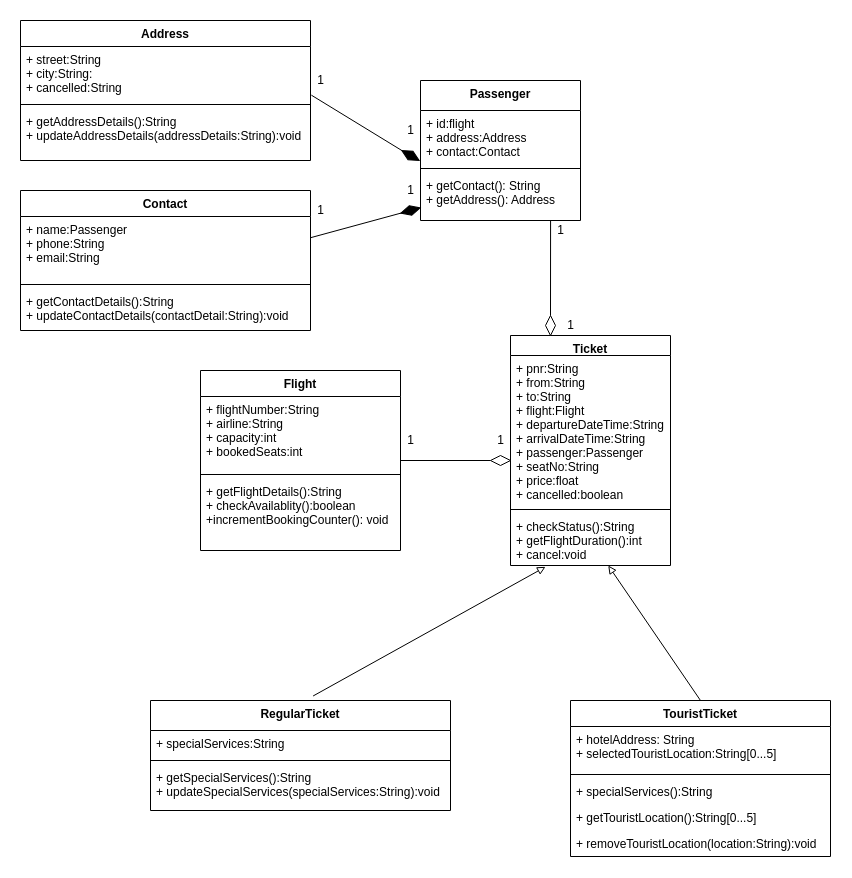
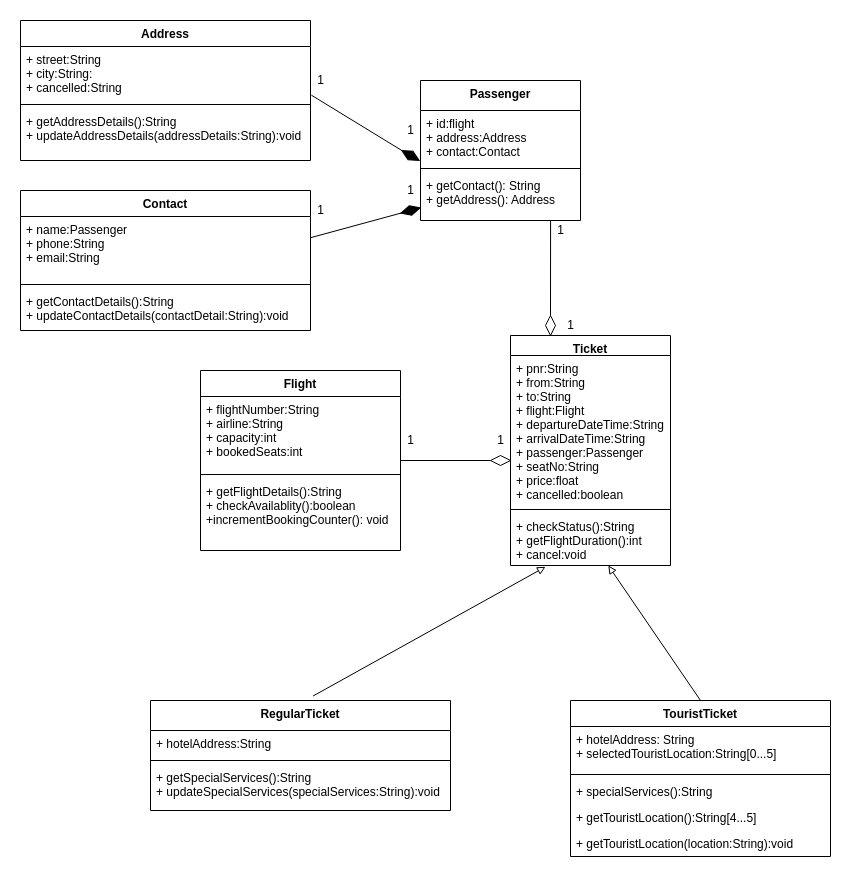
(227, 744) -> (220, 744)
(684, 818) -> (684, 818)
(713, 844) -> (703, 844)
